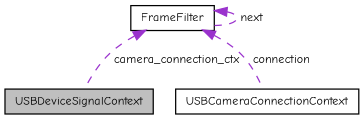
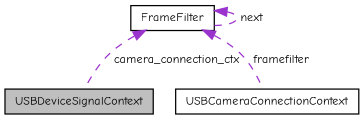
(280, 60) -> (280, 60)
